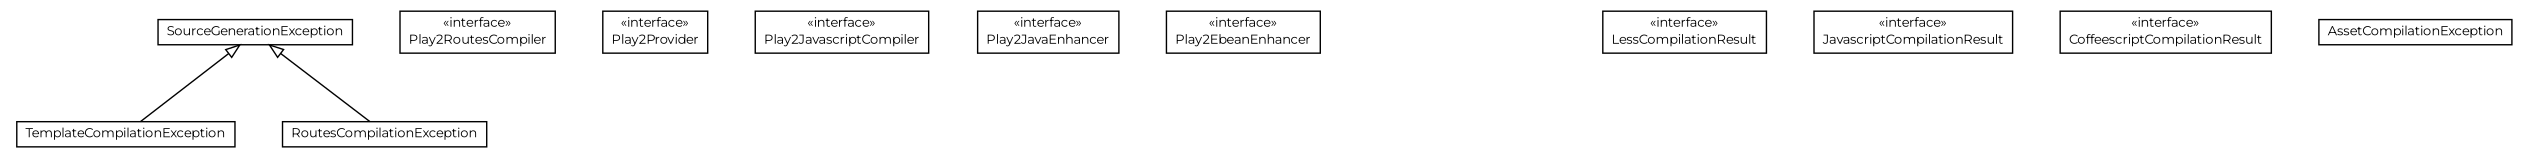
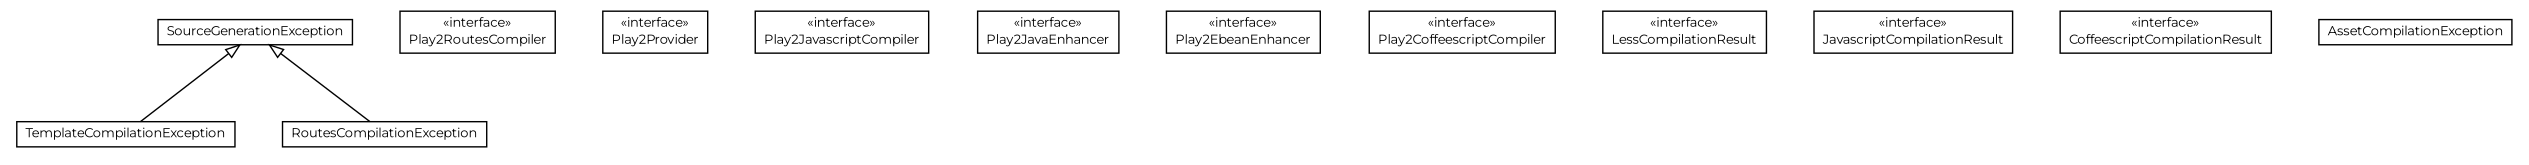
none -> (1462, 32)
